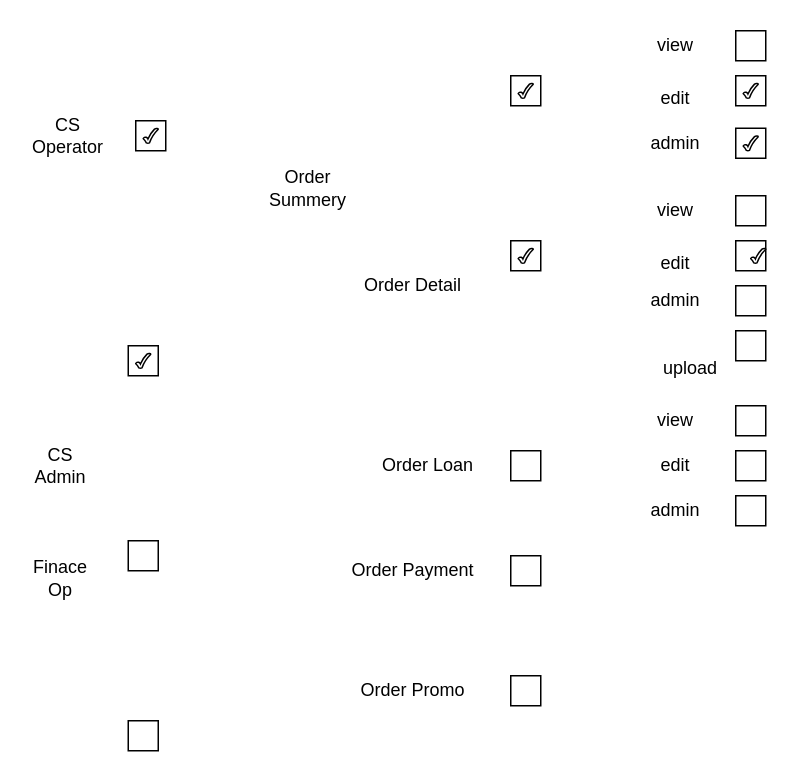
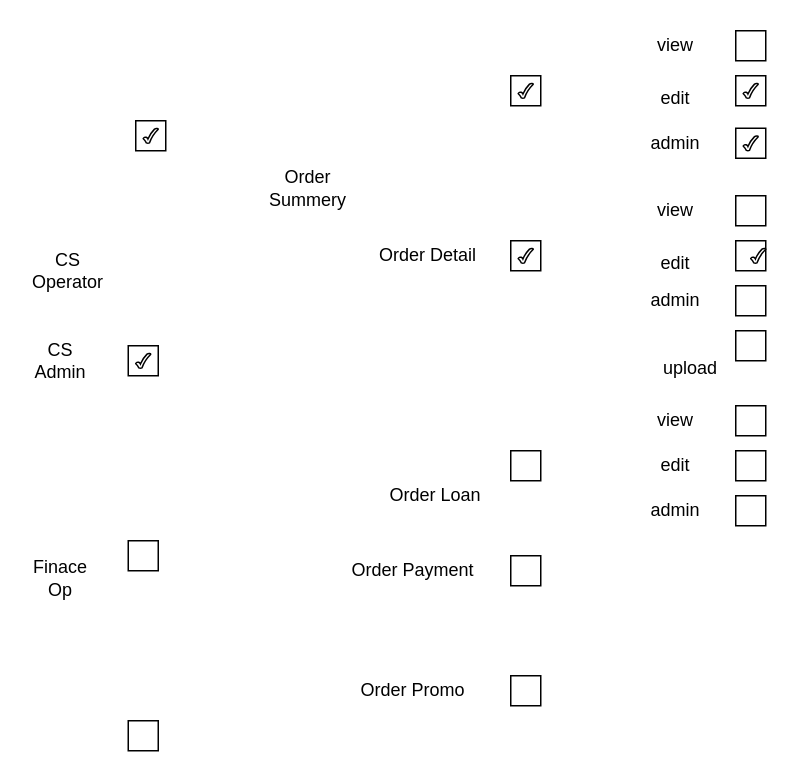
(68, 136) -> (68, 271)
(413, 286) -> (428, 256)
(61, 466) -> (61, 361)
(428, 466) -> (436, 496)
